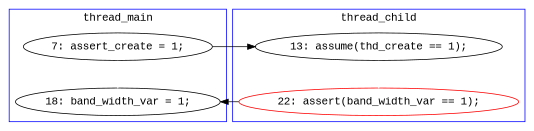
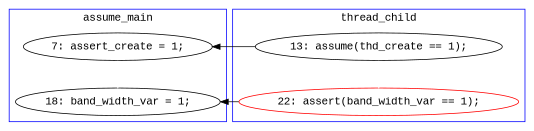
(118, 18) -> (118, 18)
(238, 47) -> (238, 47)
